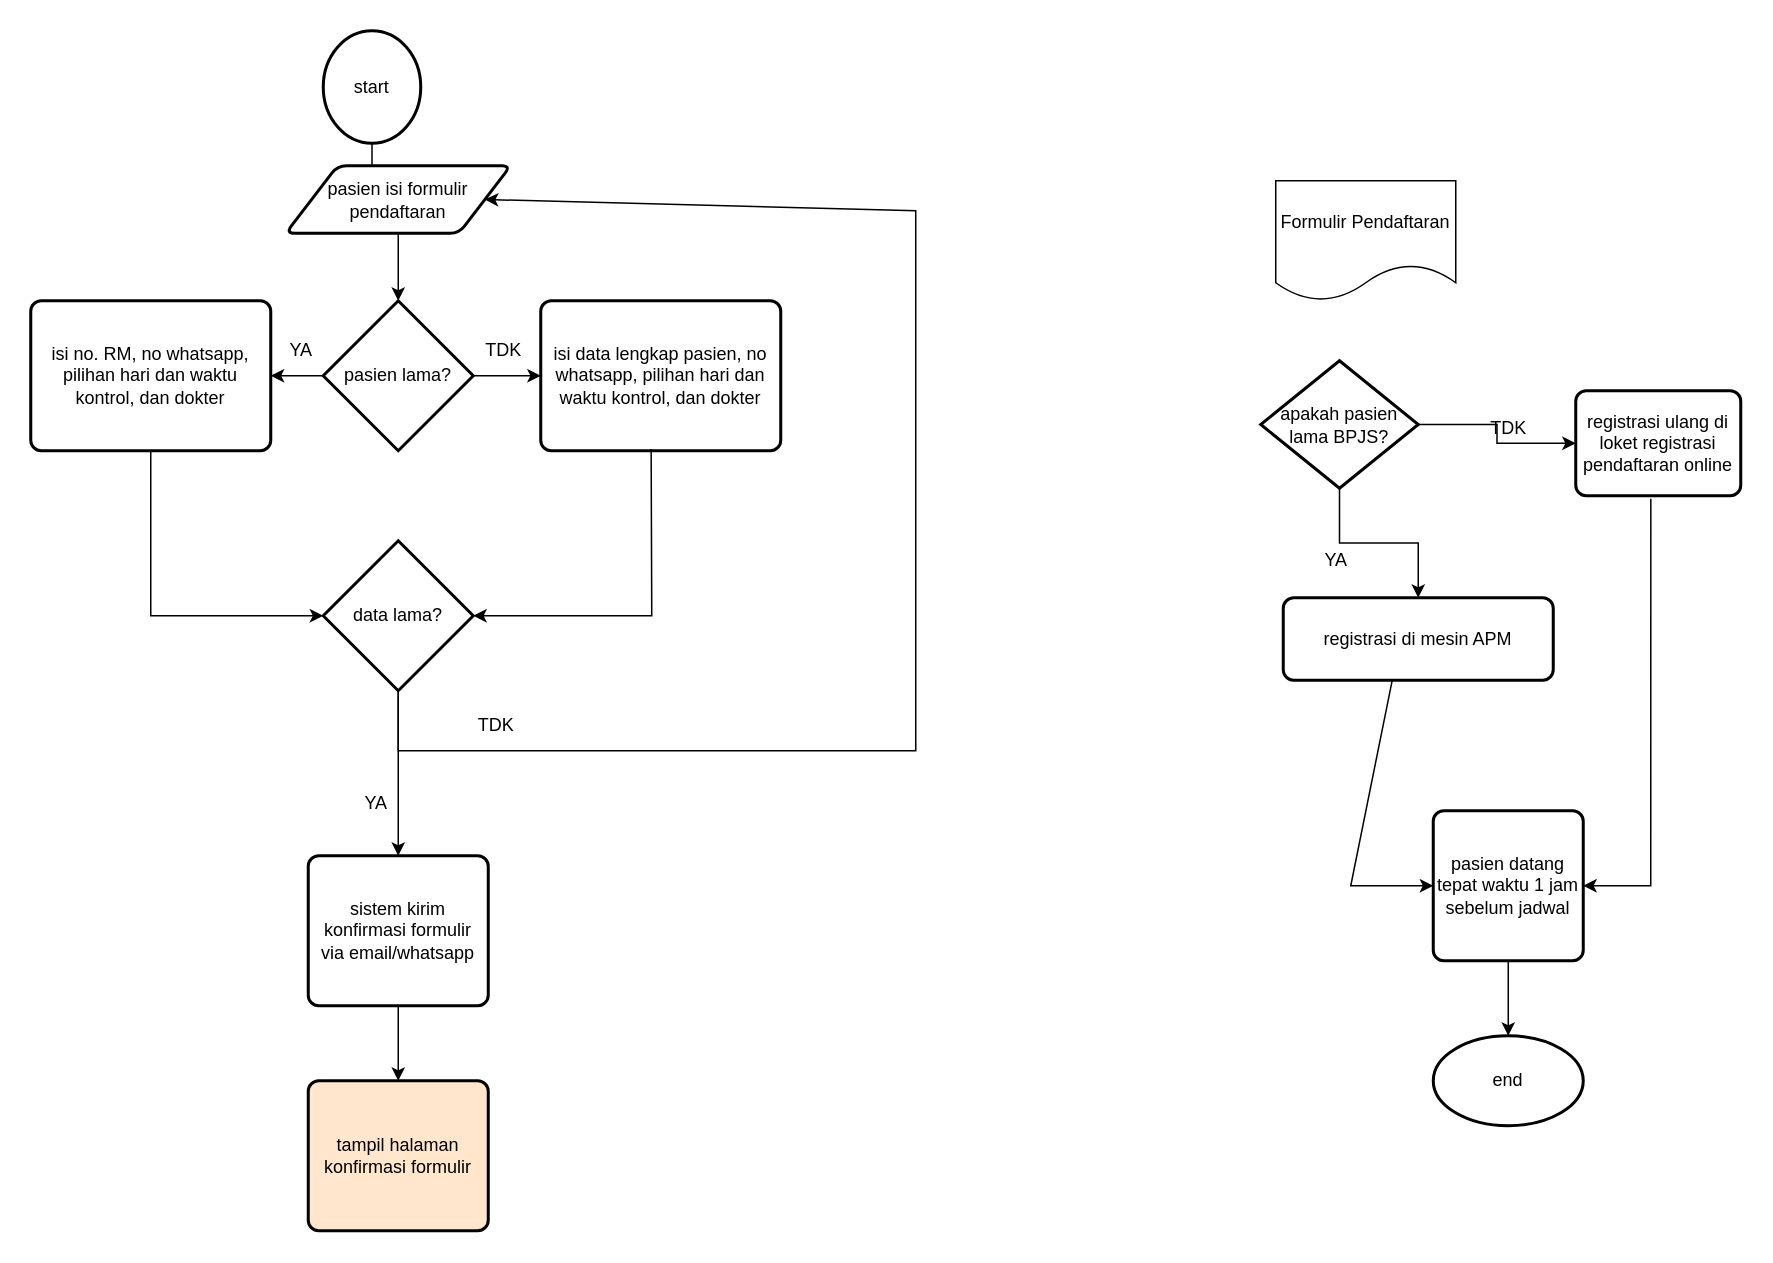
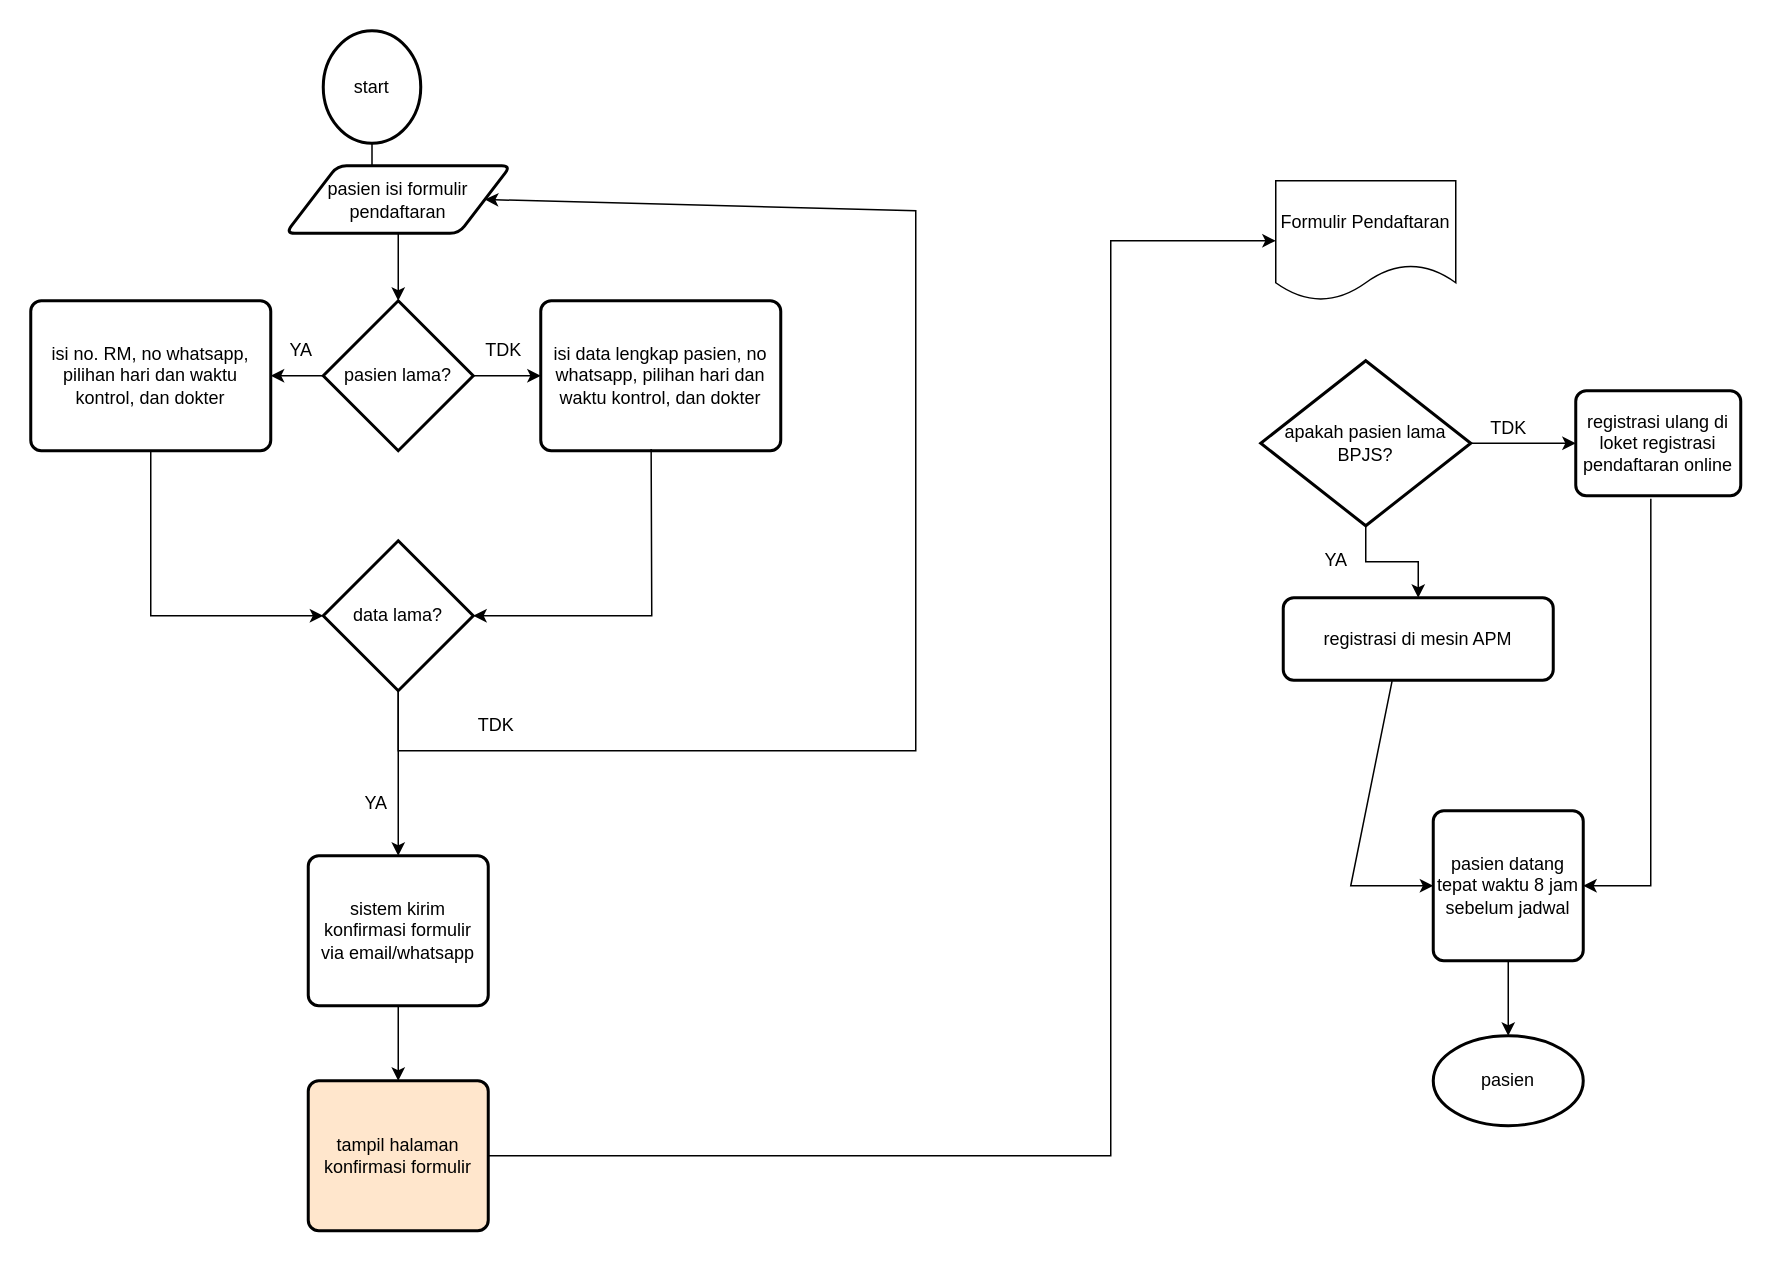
(1340, 425) -> (1366, 443)
(1508, 886) -> (1508, 886)
none -> (1111, 932)
(1508, 1081) -> (1508, 1081)
